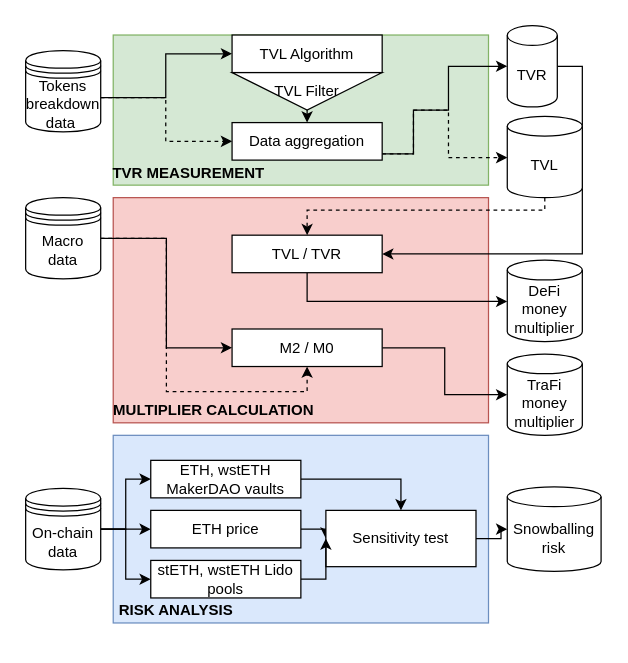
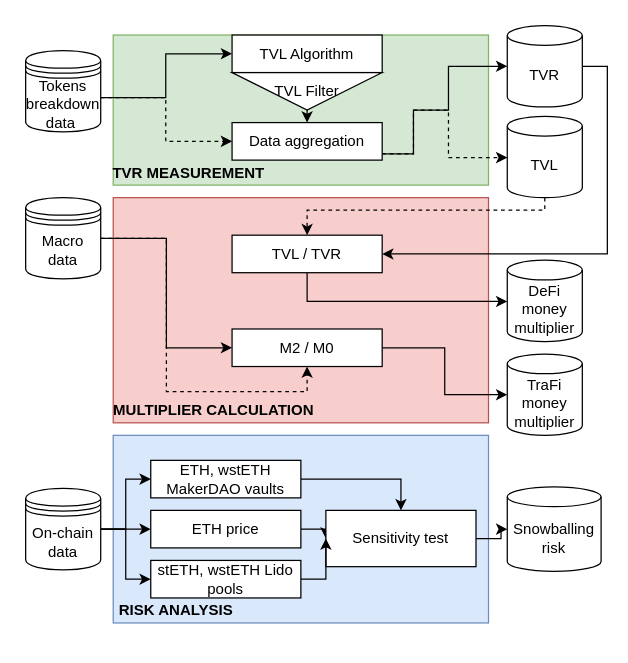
(532, 66) -> (544, 66)
